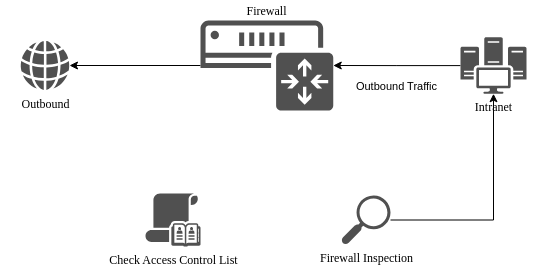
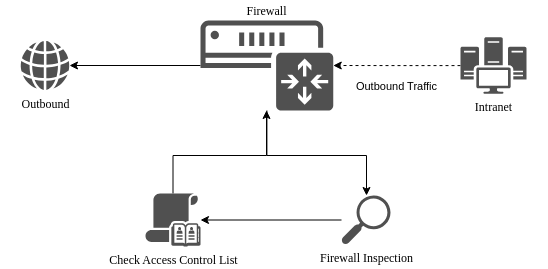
(399, 66) -> (399, 66)
none -> (200, 156)
none -> (333, 156)
(494, 212) -> (274, 220)
